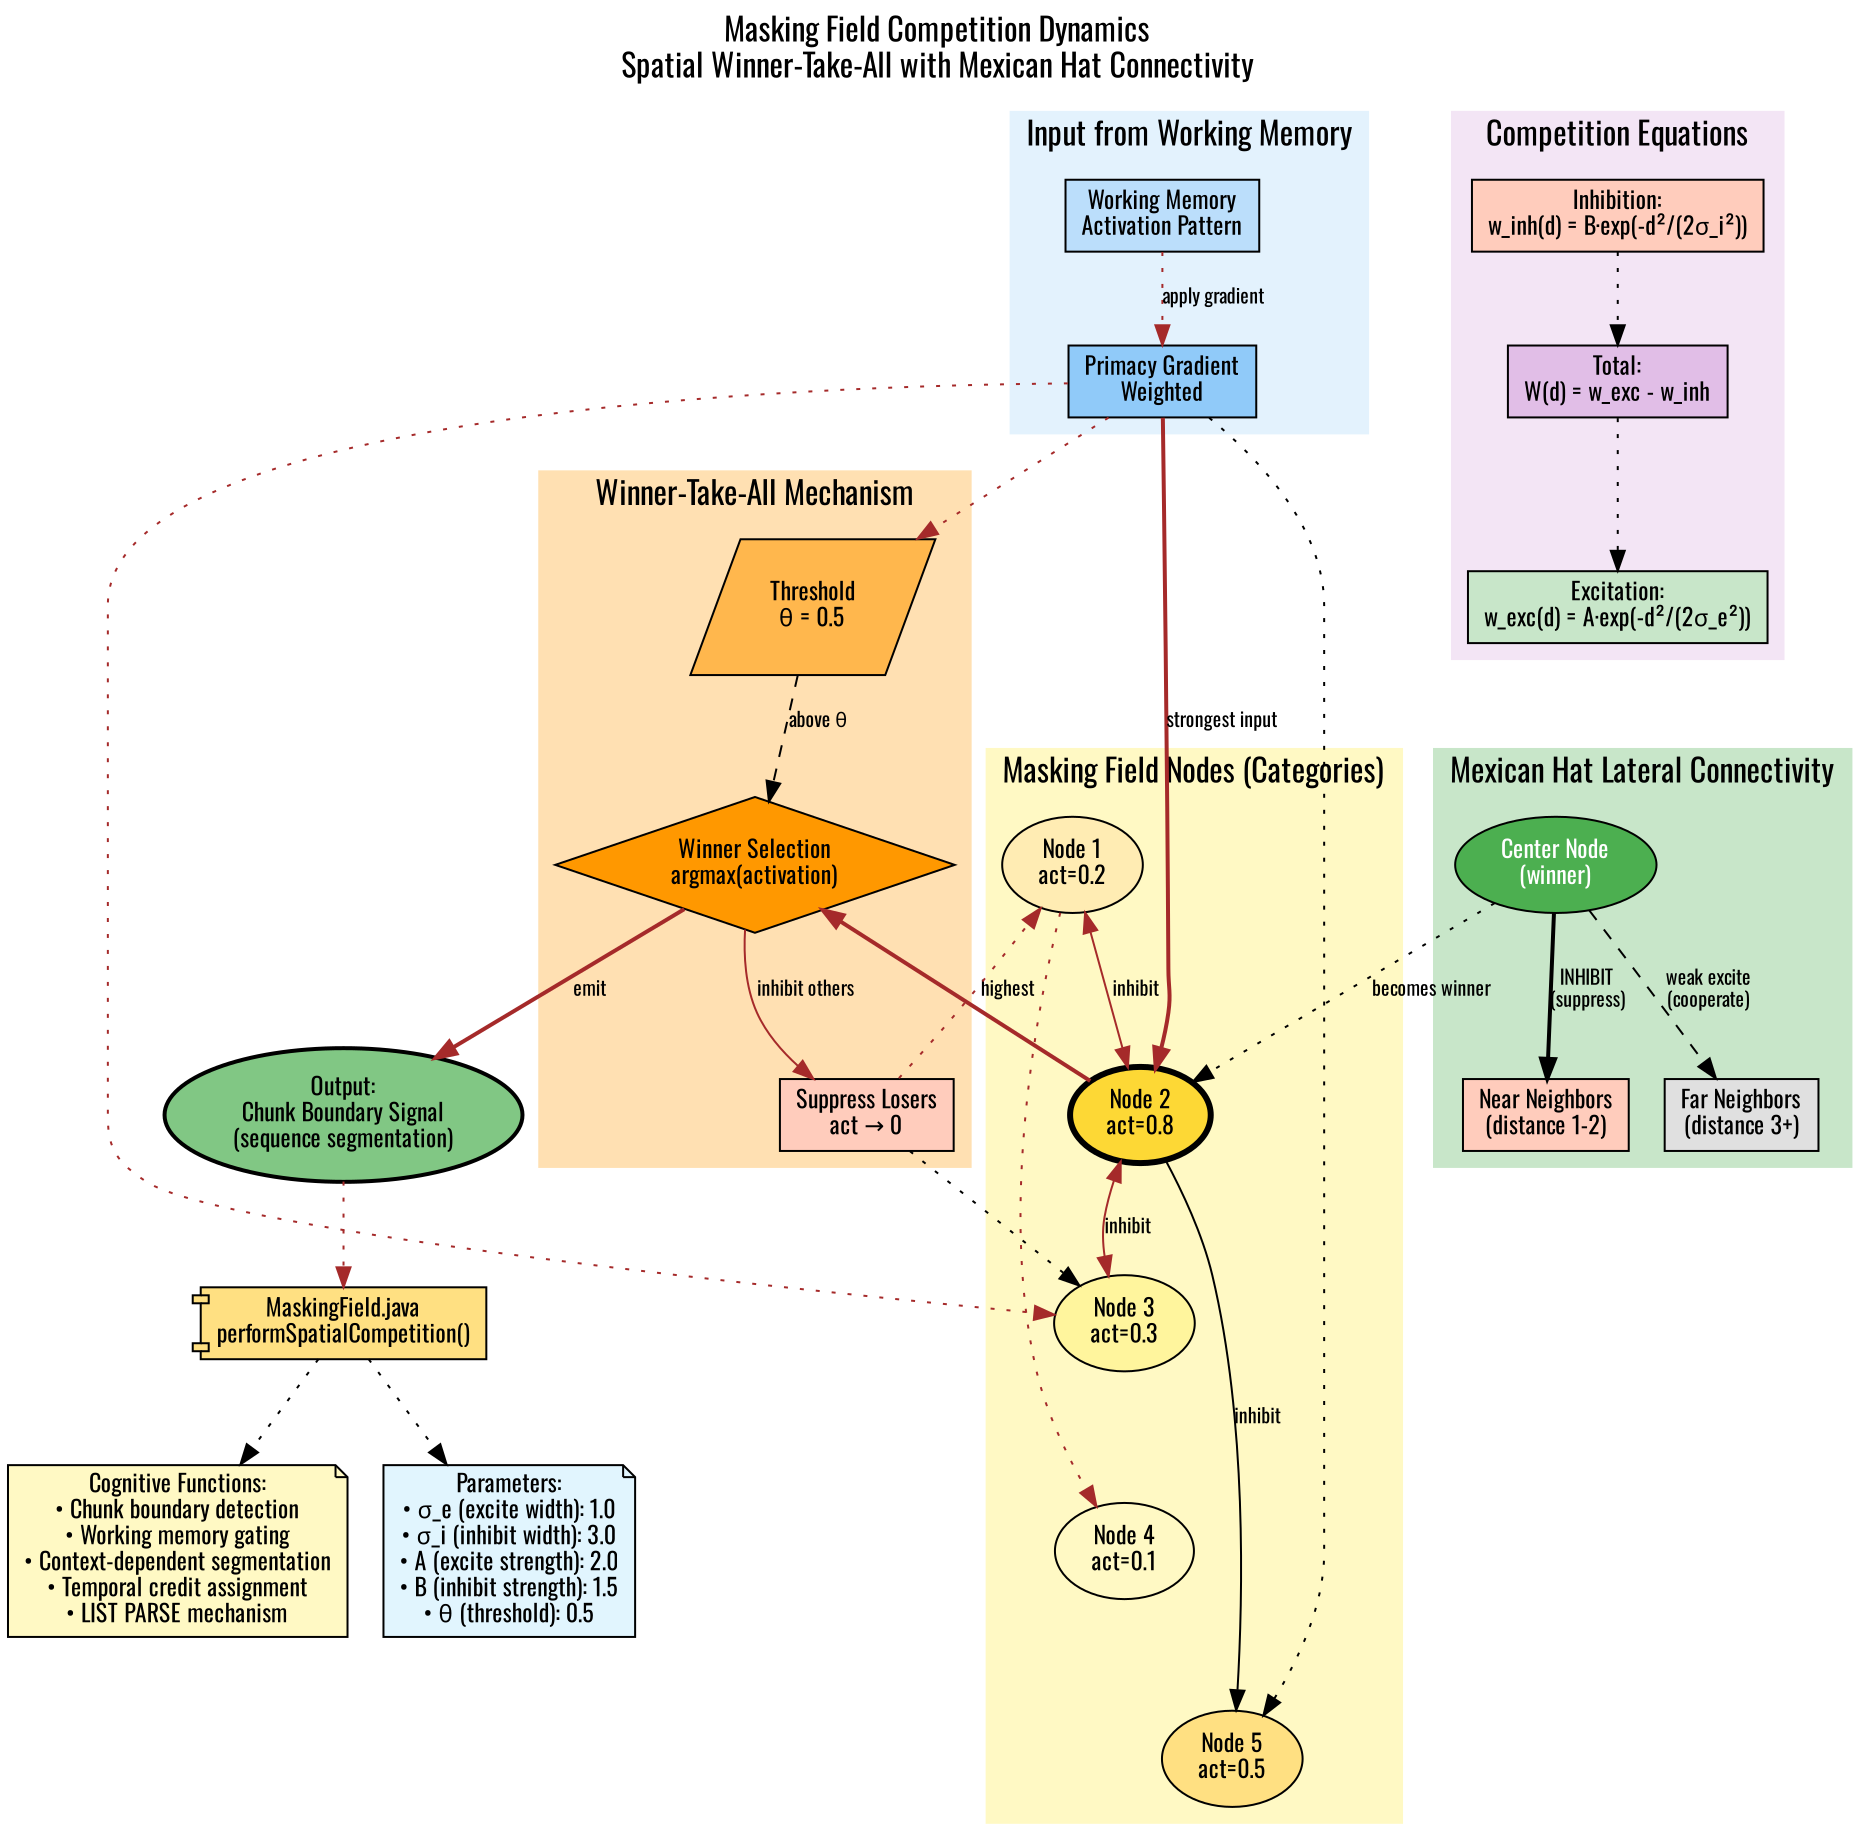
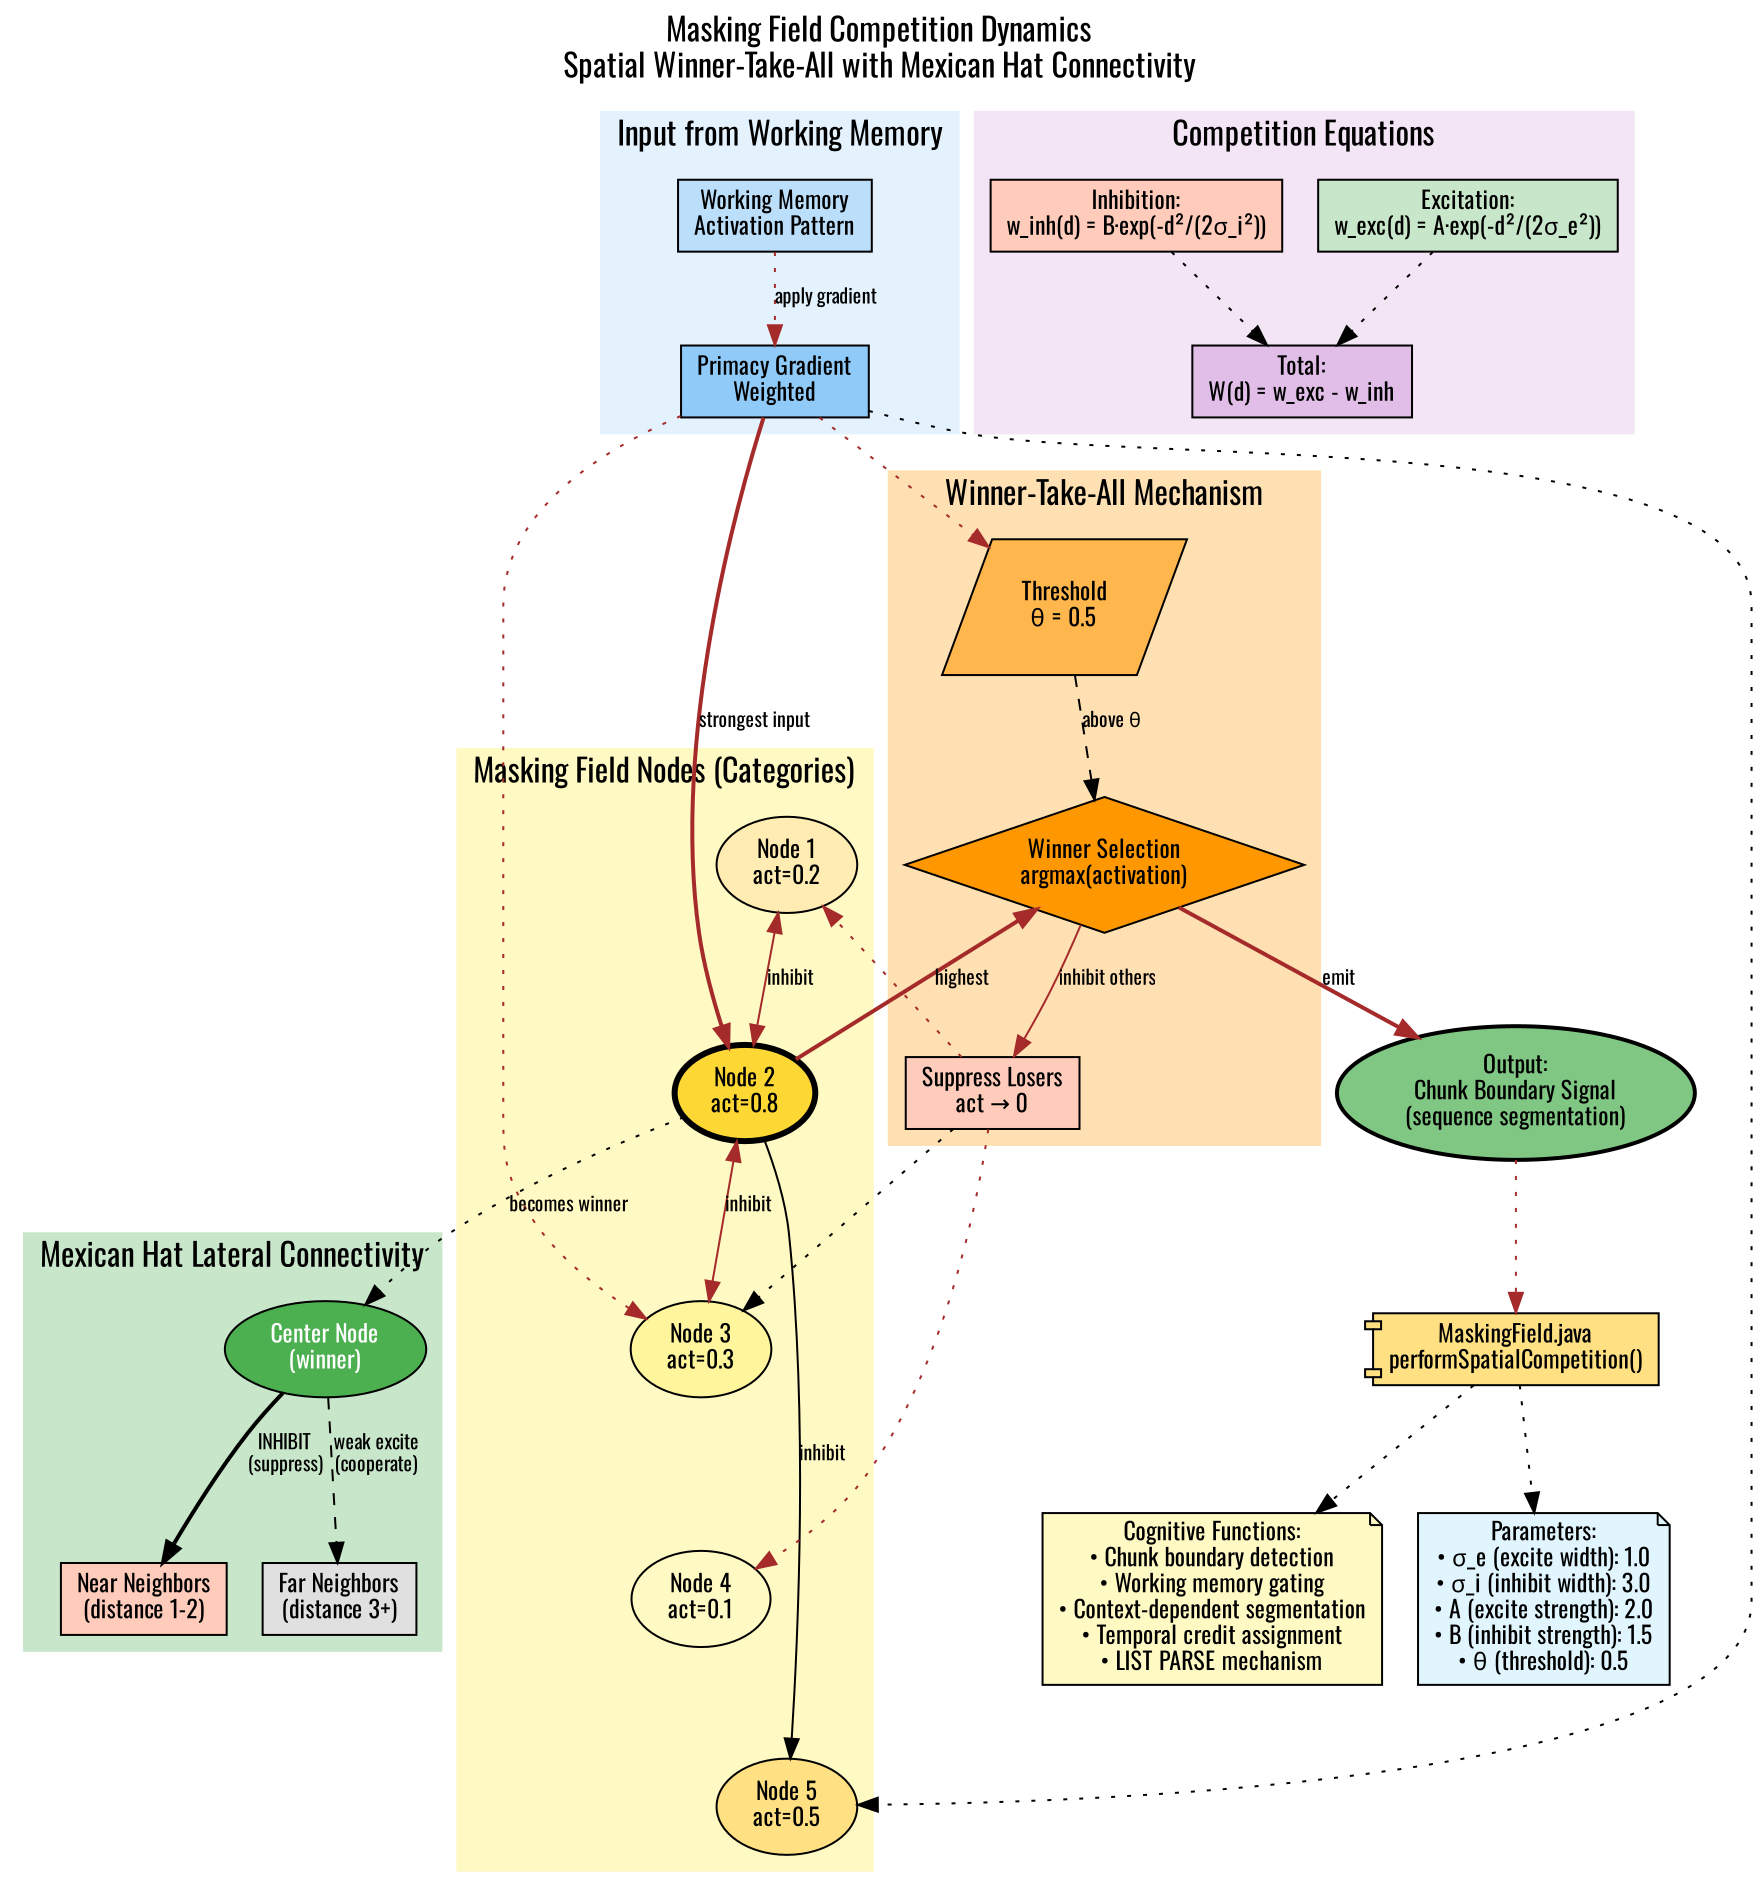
(1618, 484) -> (1392, 291)
(1352, 987) -> (531, 1186)
(1021, 1205) -> (924, 1368)
